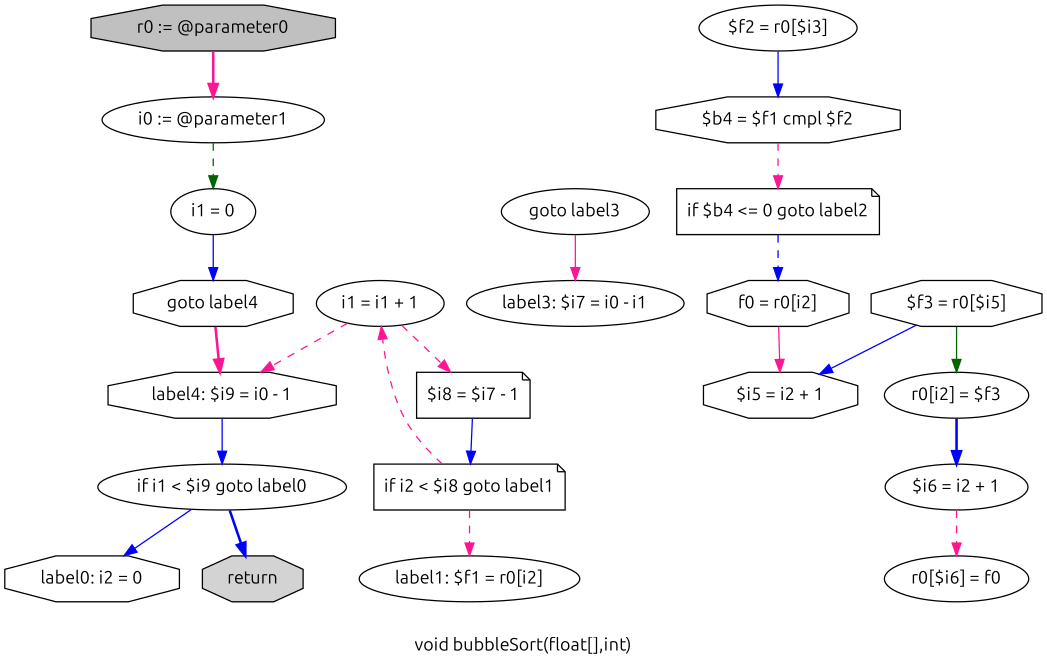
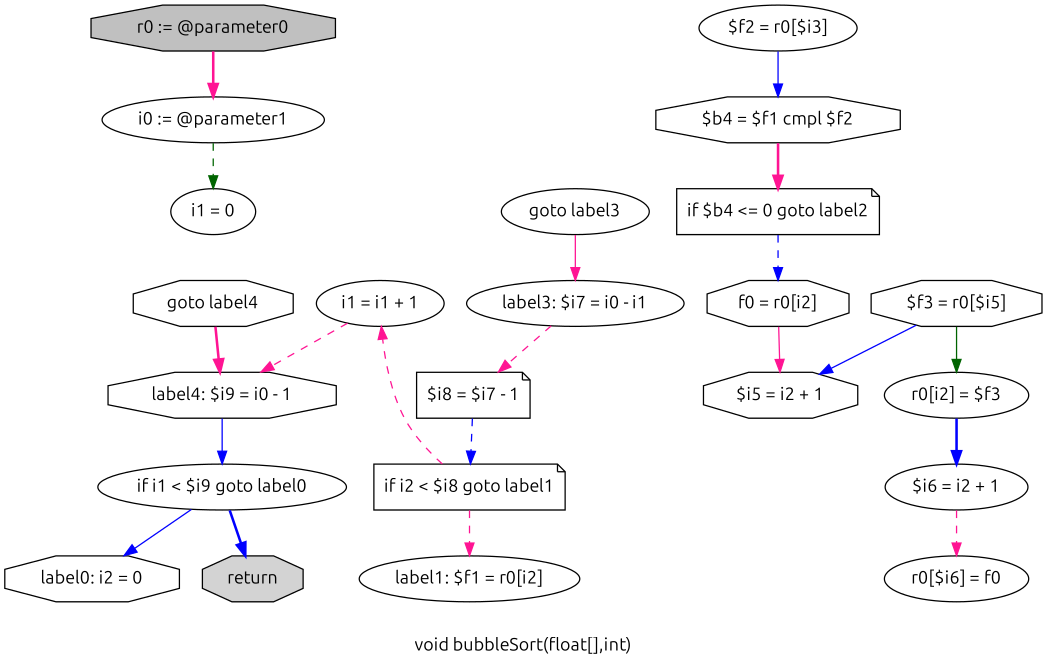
(778, 159) -> (778, 159)
(213, 251) -> none
(421, 344) -> (530, 345)
(472, 435) -> (472, 435)
